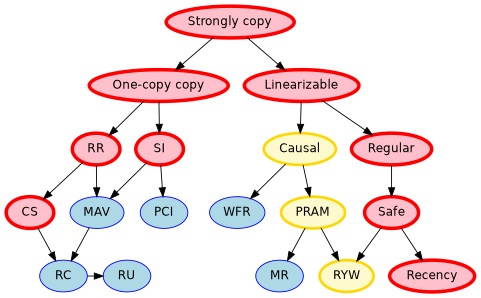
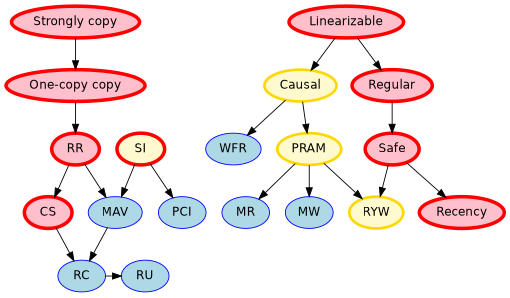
(263, 51) -> none
(159, 113) -> none
(160, 149) -> (141, 149)
none -> (309, 213)
